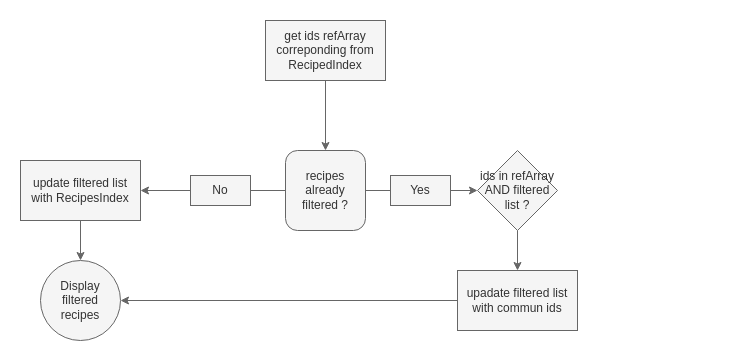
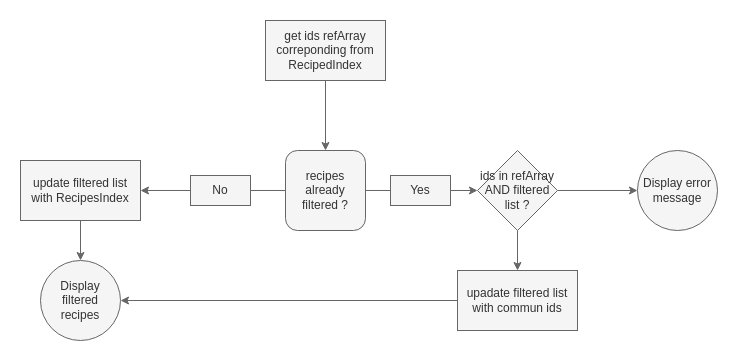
none -> (594, 191)
none -> (678, 191)
